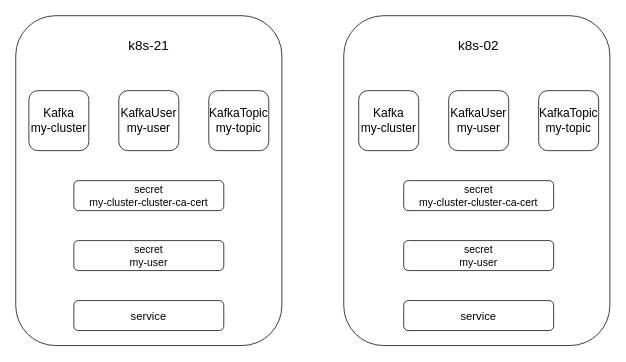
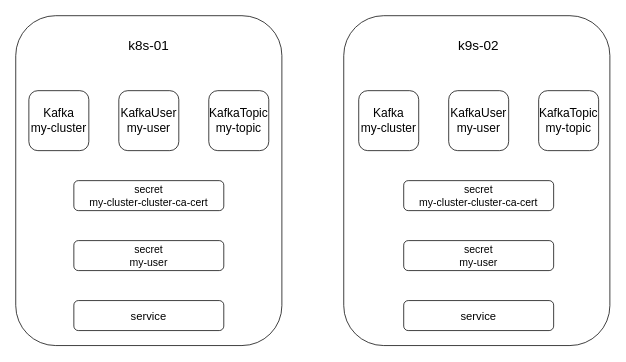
(149, 45) -> (149, 45)
(479, 45) -> (479, 45)
